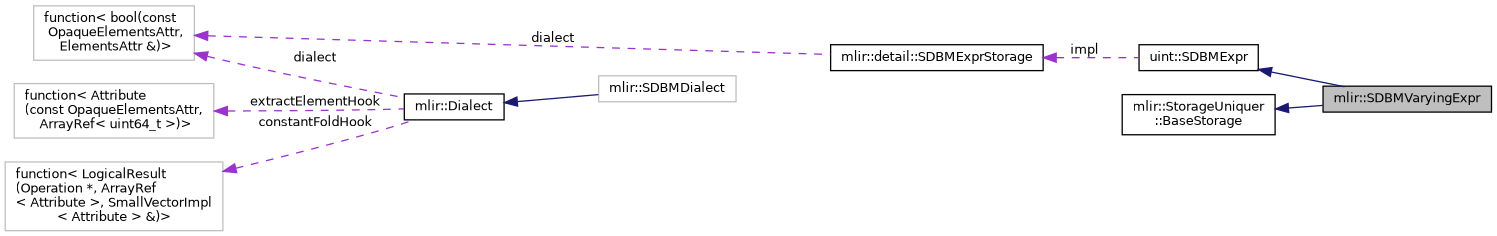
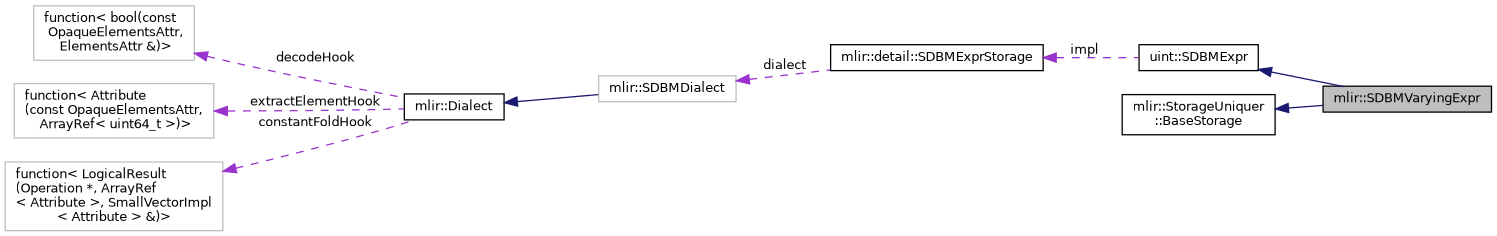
(519, 45) -> (790, 75)
(314, 58) -> (314, 58)
